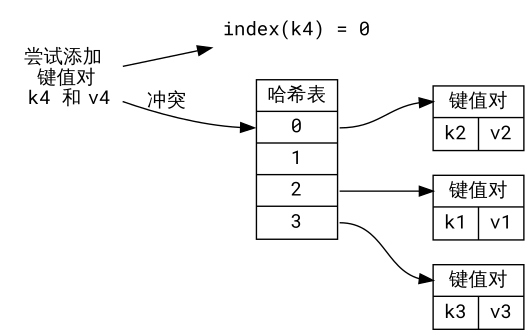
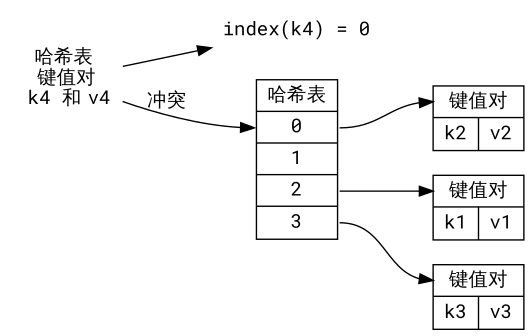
(64, 78) -> (64, 78)
